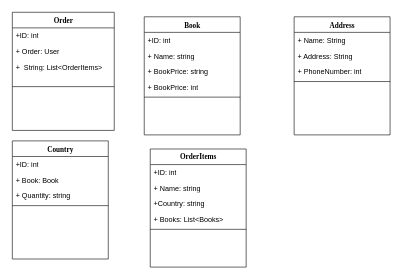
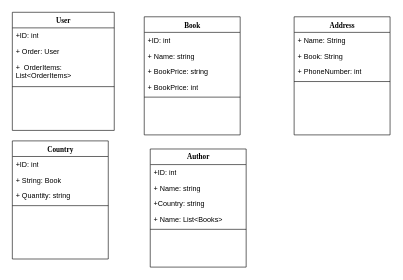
(64, 21) -> (64, 21)
(328, 57) -> (322, 57)
(64, 72) -> (64, 72)
(199, 158) -> (199, 158)
(37, 181) -> (40, 181)
(190, 220) -> (188, 220)
